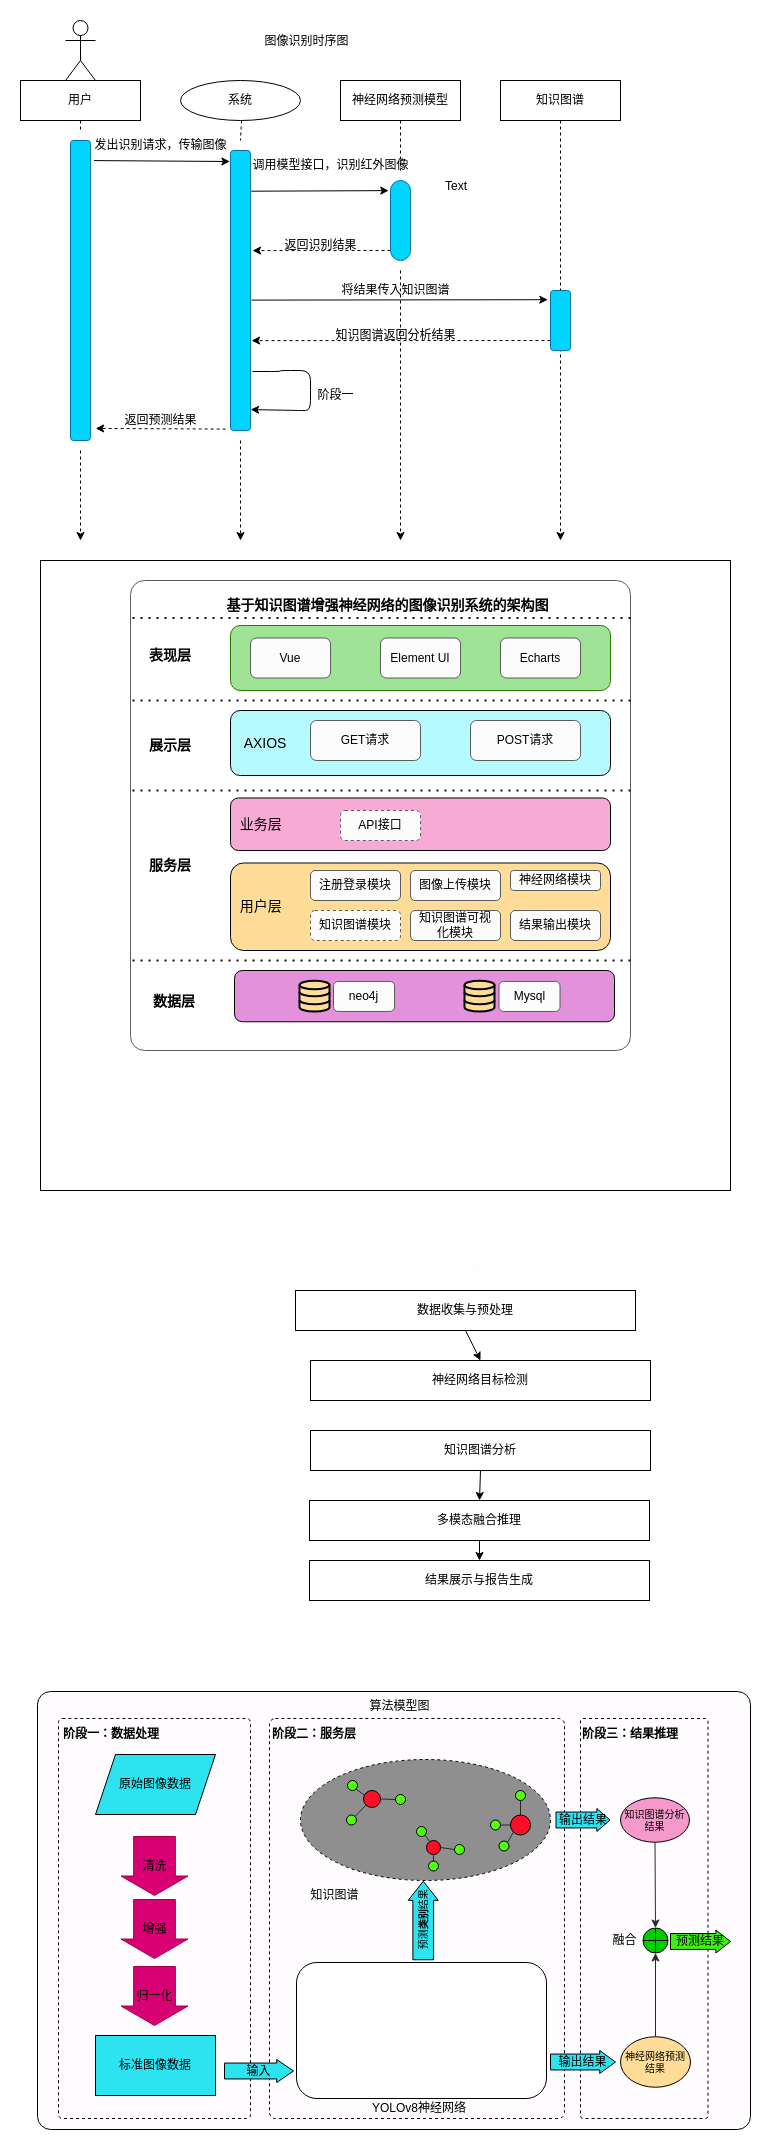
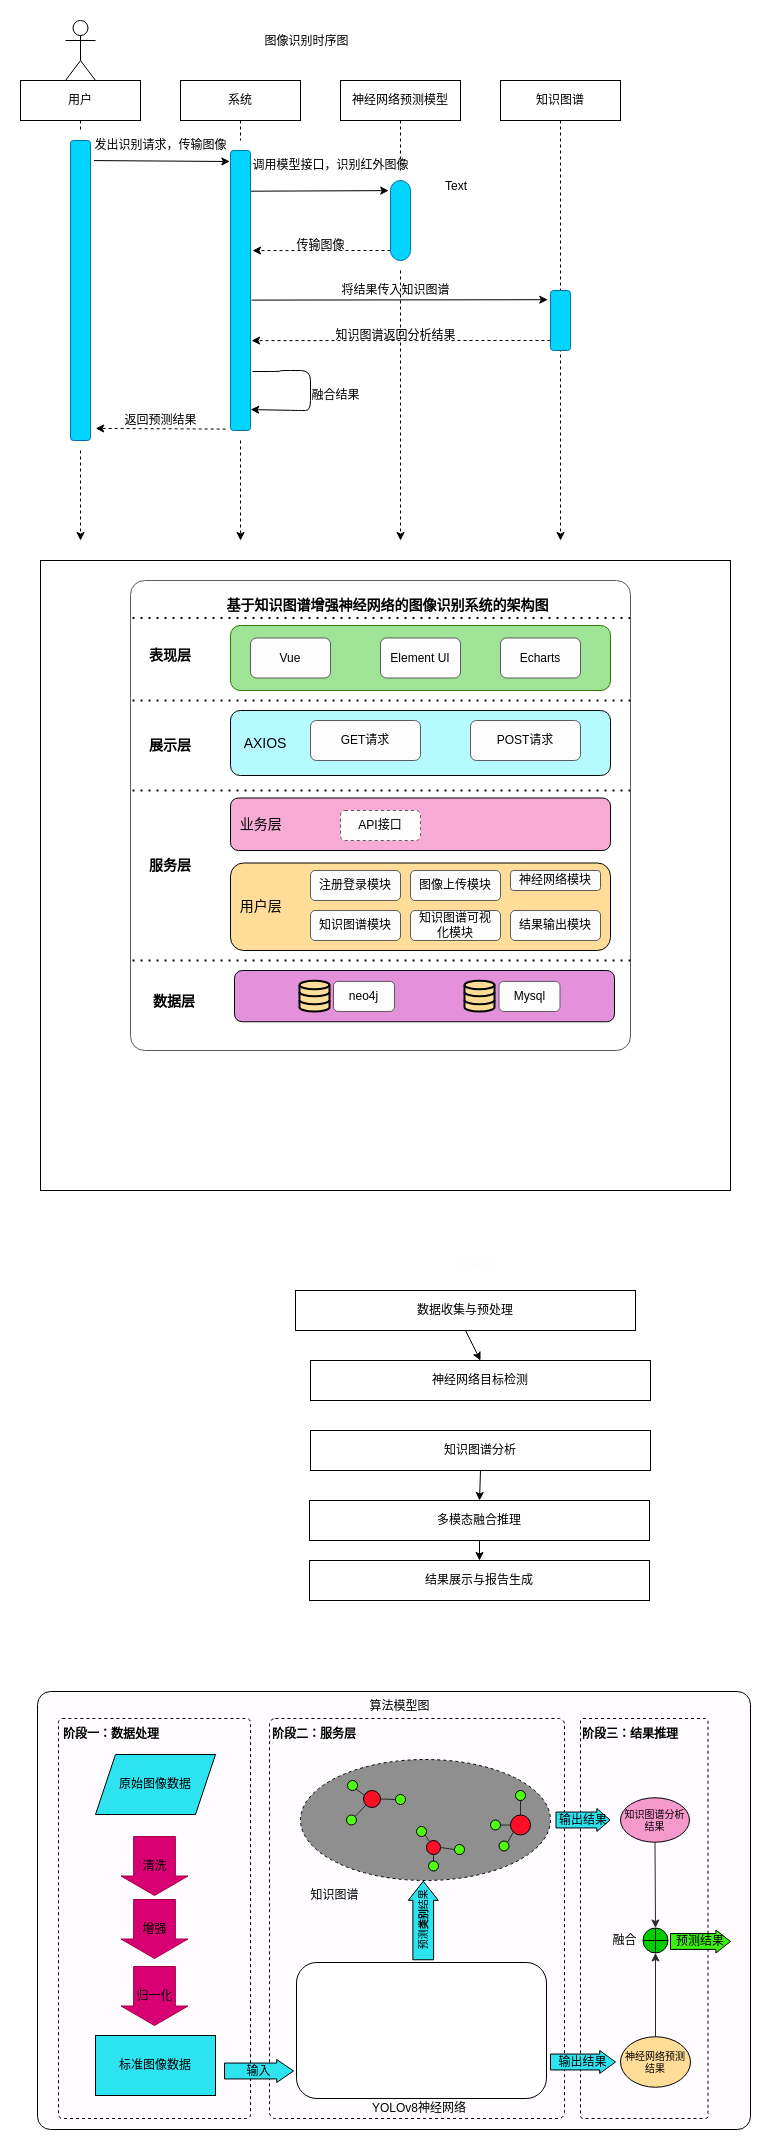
(241, 101) -> (241, 101)
(321, 246) -> (321, 246)
(336, 396) -> (336, 396)
(356, 926) -> (356, 926)
